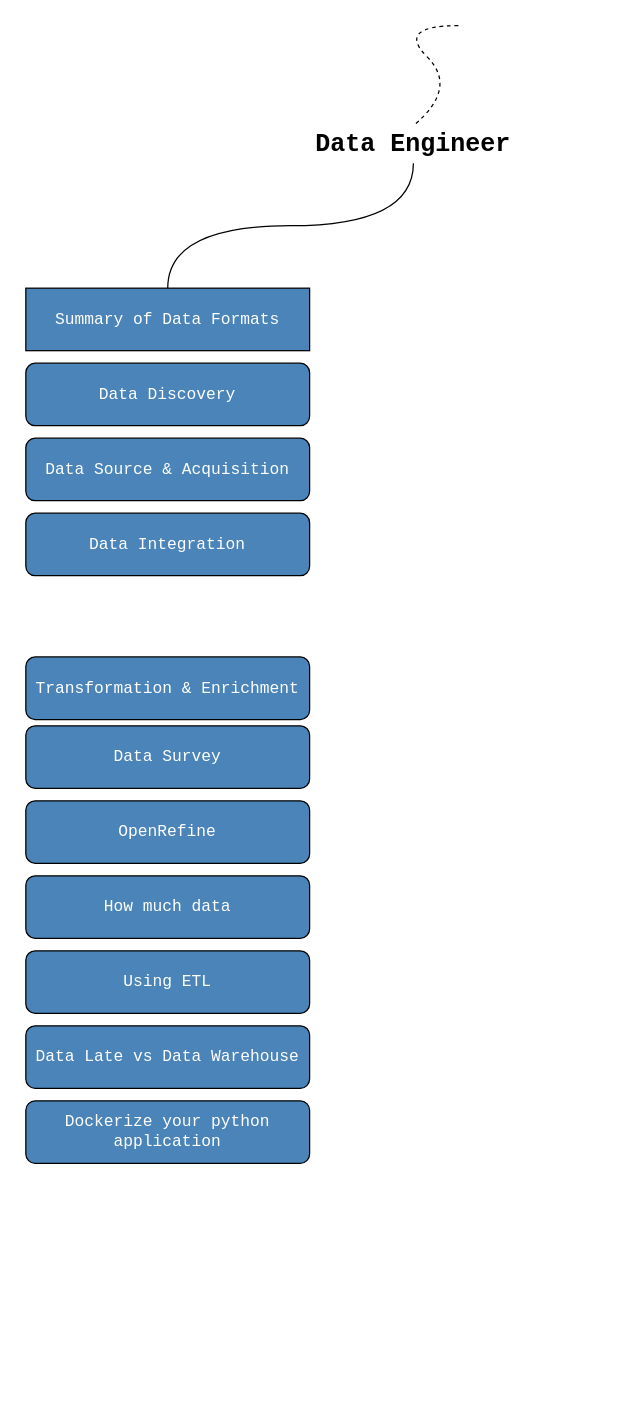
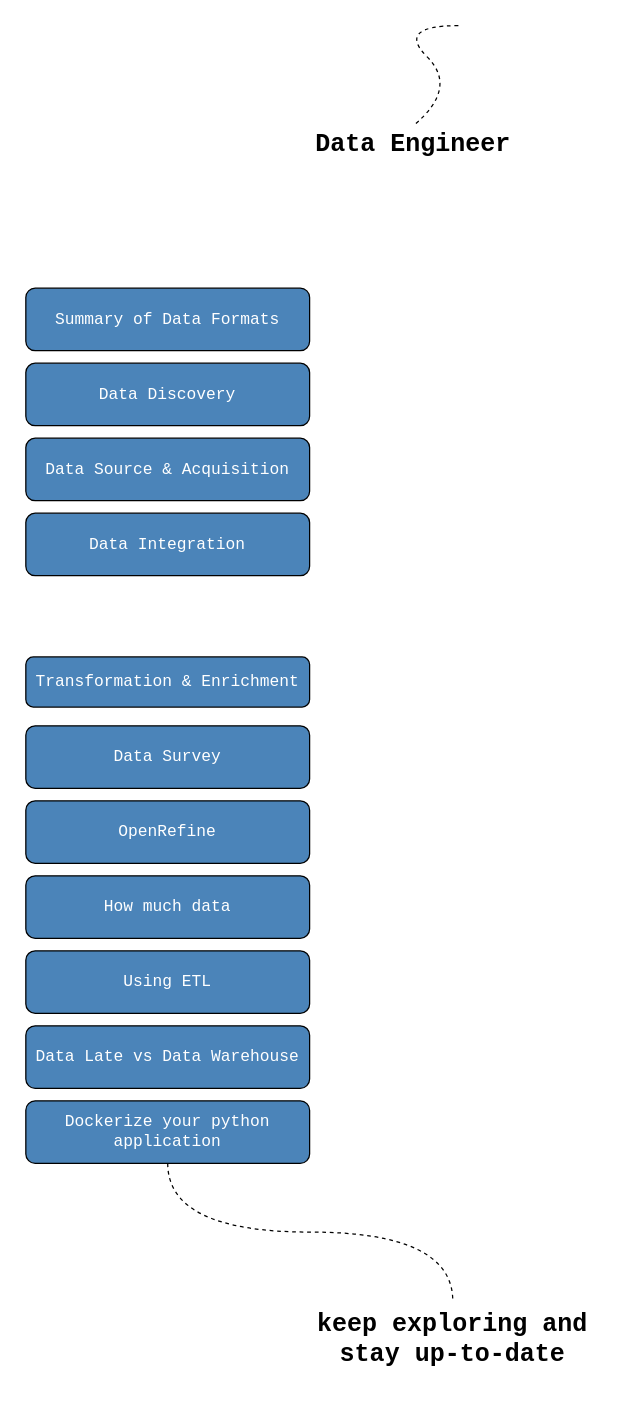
(290, 226) -> none
(168, 319) -> (168, 319)
(168, 688) -> (168, 682)
none -> (309, 1232)
none -> (453, 1339)
